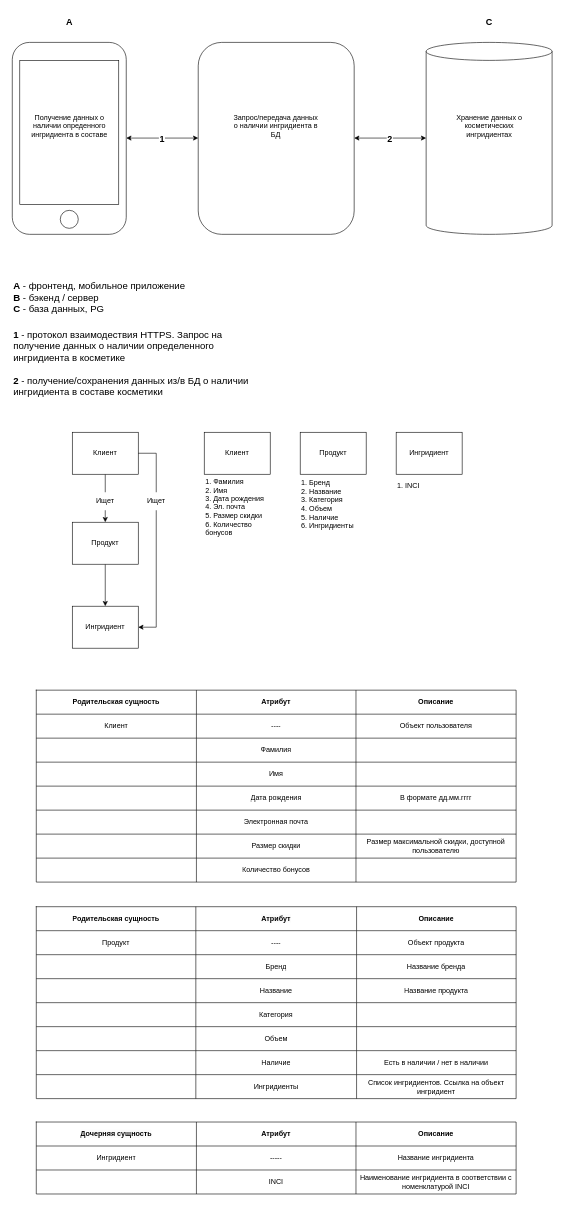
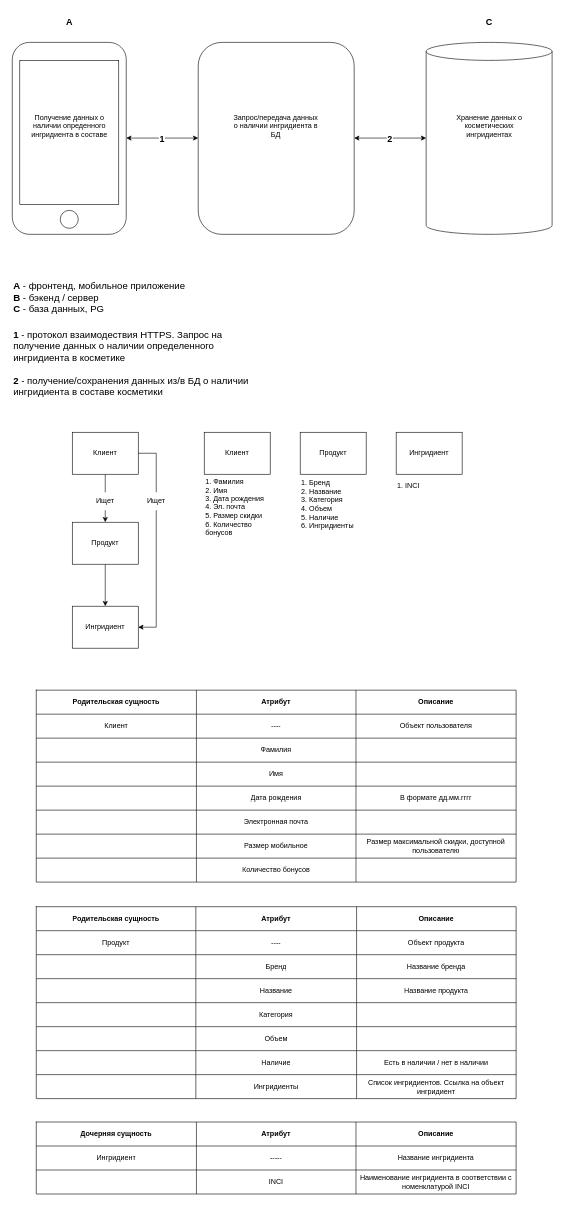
(276, 846) -> (276, 846)
